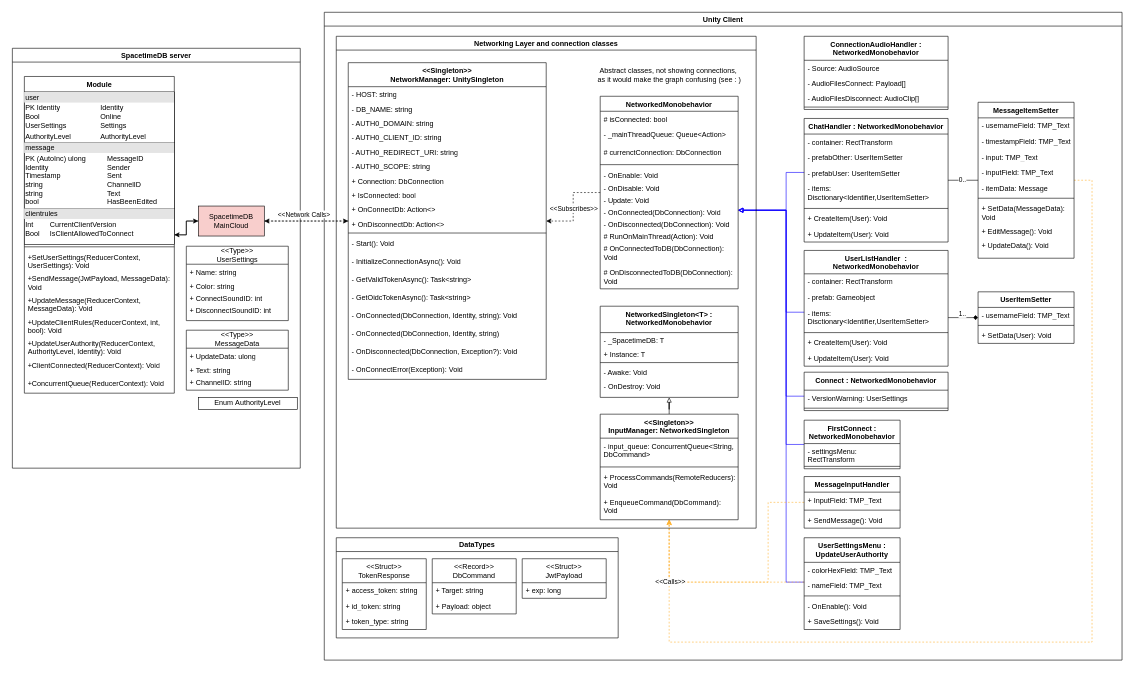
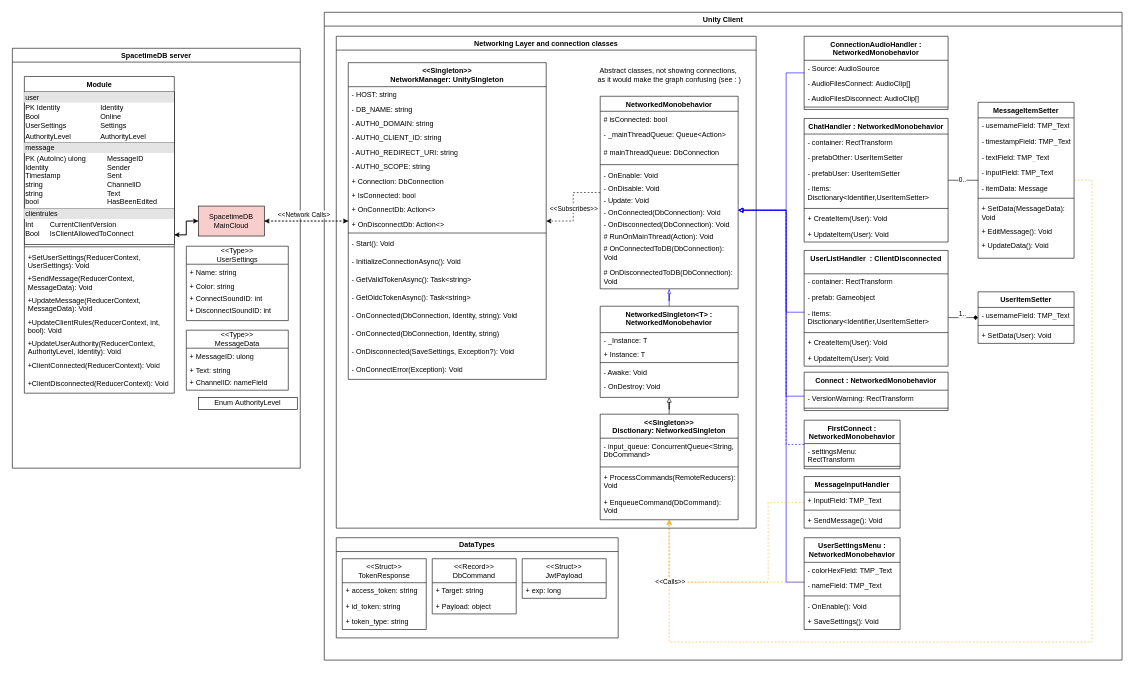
(862, 84) -> (864, 84)
none -> (786, 113)
(668, 153) -> (662, 153)
(1012, 158) -> (1020, 158)
(795, 173) -> none
(876, 263) -> (876, 259)
(100, 284) -> (100, 284)
none -> (669, 294)
(634, 341) -> (629, 341)
(441, 352) -> (441, 352)
(224, 357) -> (222, 357)
(224, 383) -> (229, 383)
(100, 388) -> (100, 388)
(863, 399) -> (866, 399)
(669, 427) -> (669, 427)
(795, 445) -> (795, 445)
(852, 551) -> (852, 551)
